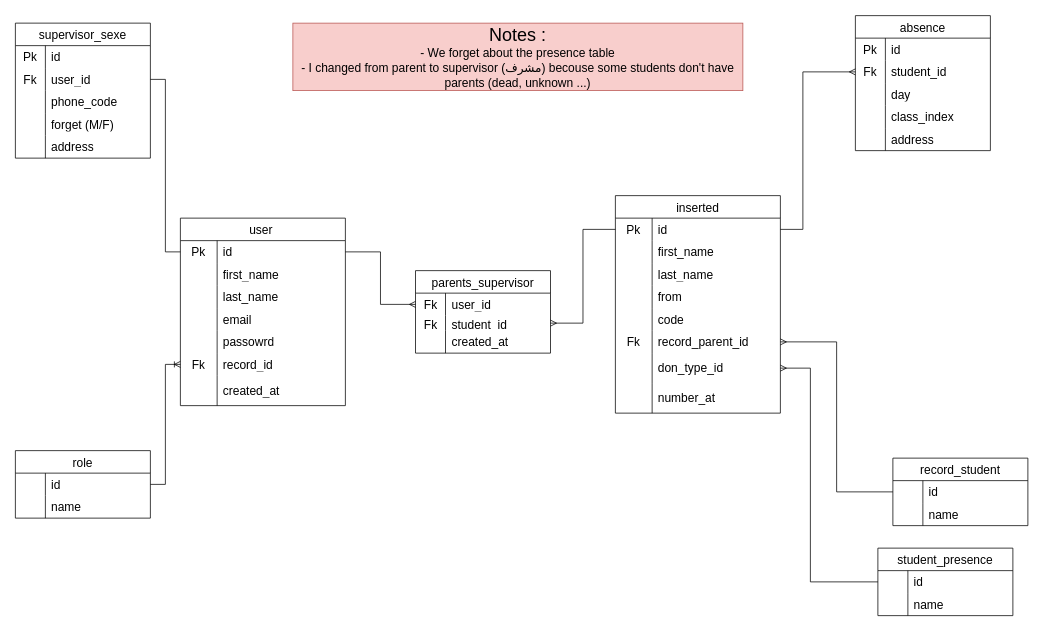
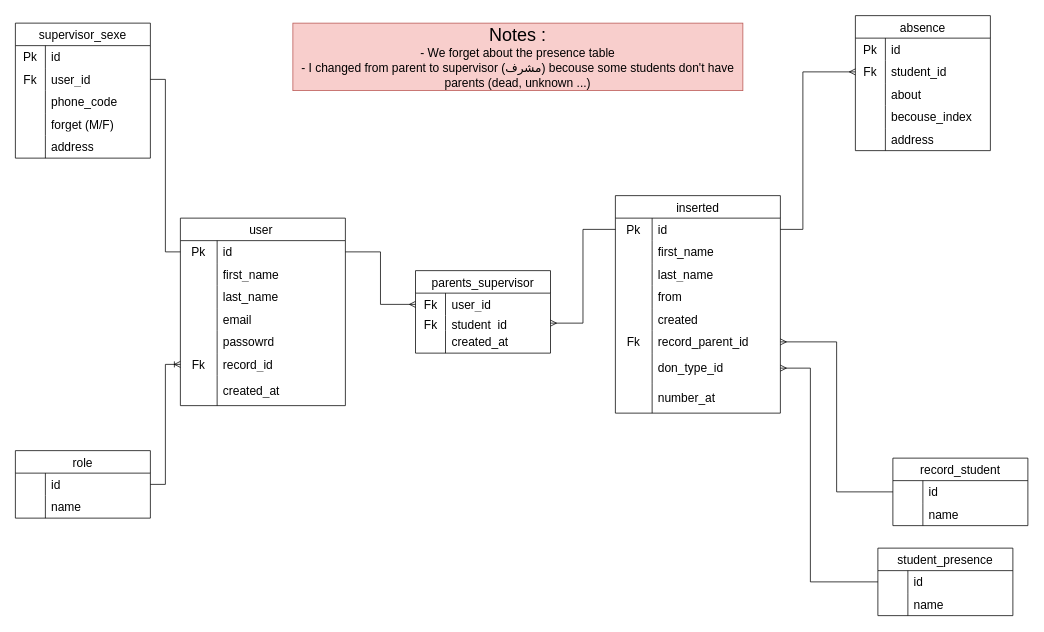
(901, 94) -> (908, 94)
(925, 117) -> (933, 117)
(672, 319) -> (682, 319)
